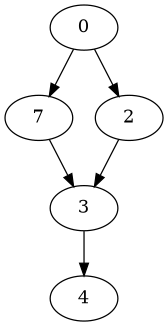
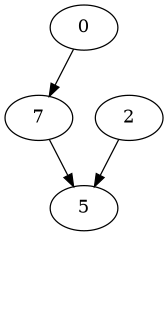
(104, 67) -> none
(84, 208) -> (84, 208)
(84, 298) -> none
